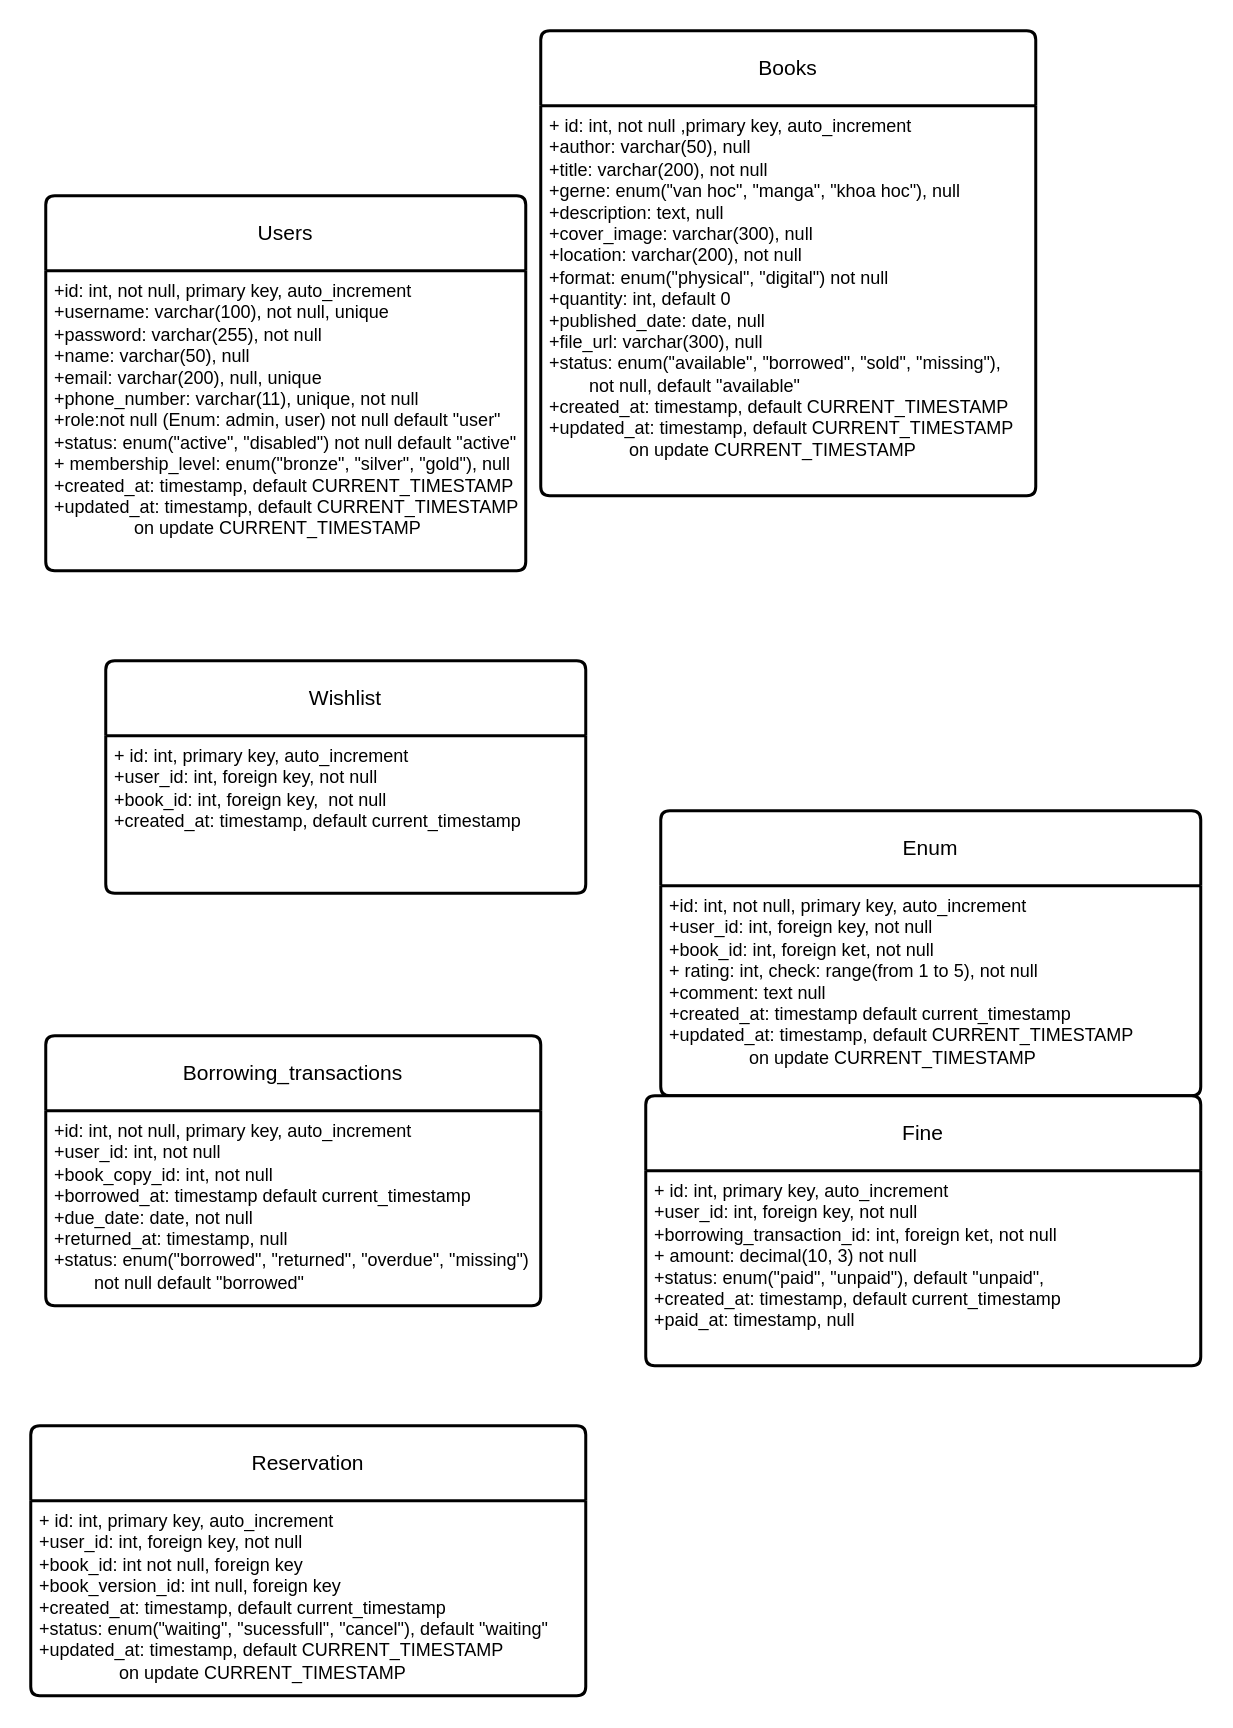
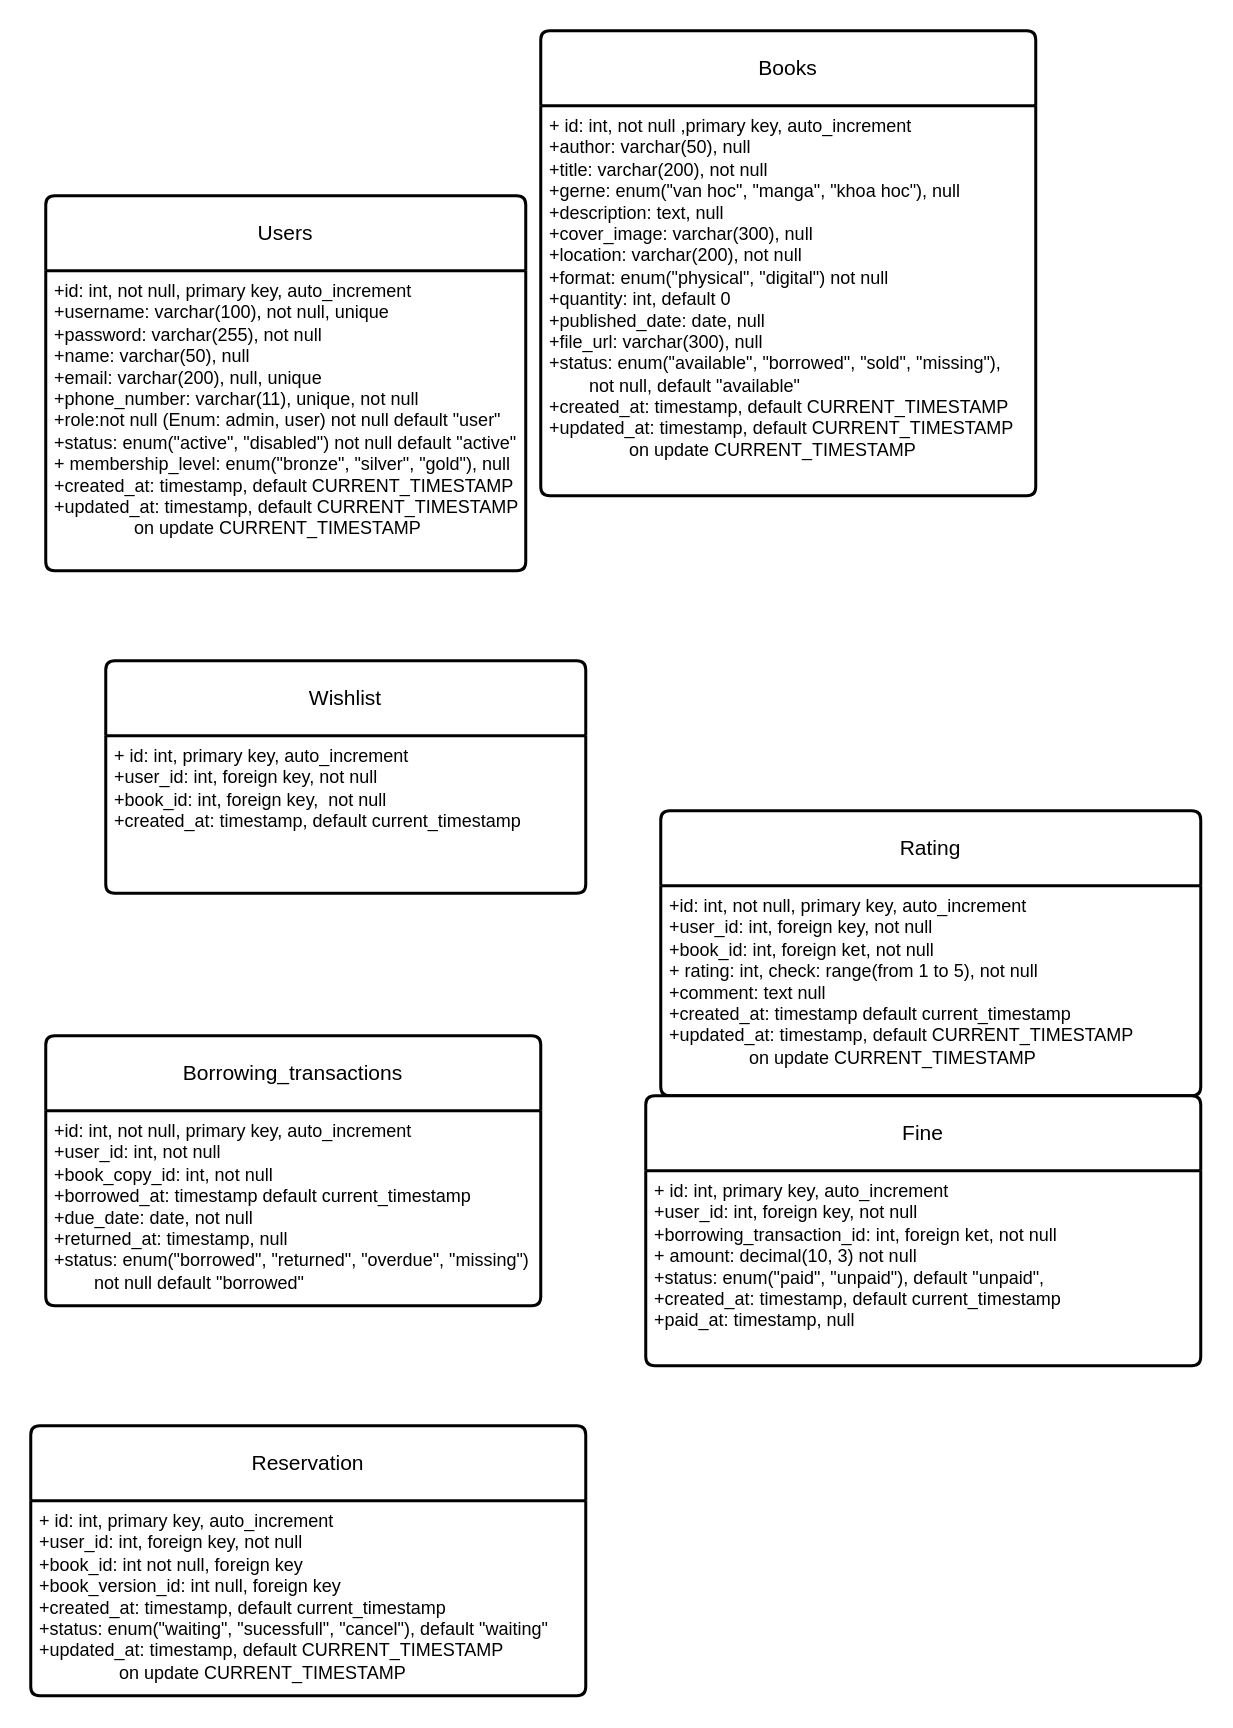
(931, 848) -> (931, 848)
